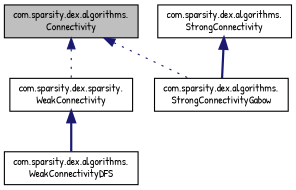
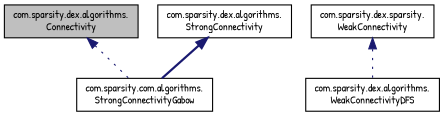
(71, 64) -> none
(221, 95) -> (145, 95)
(71, 137) -> (373, 64)
